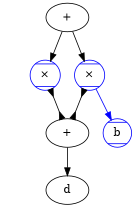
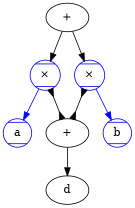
none -> (17, 133)
